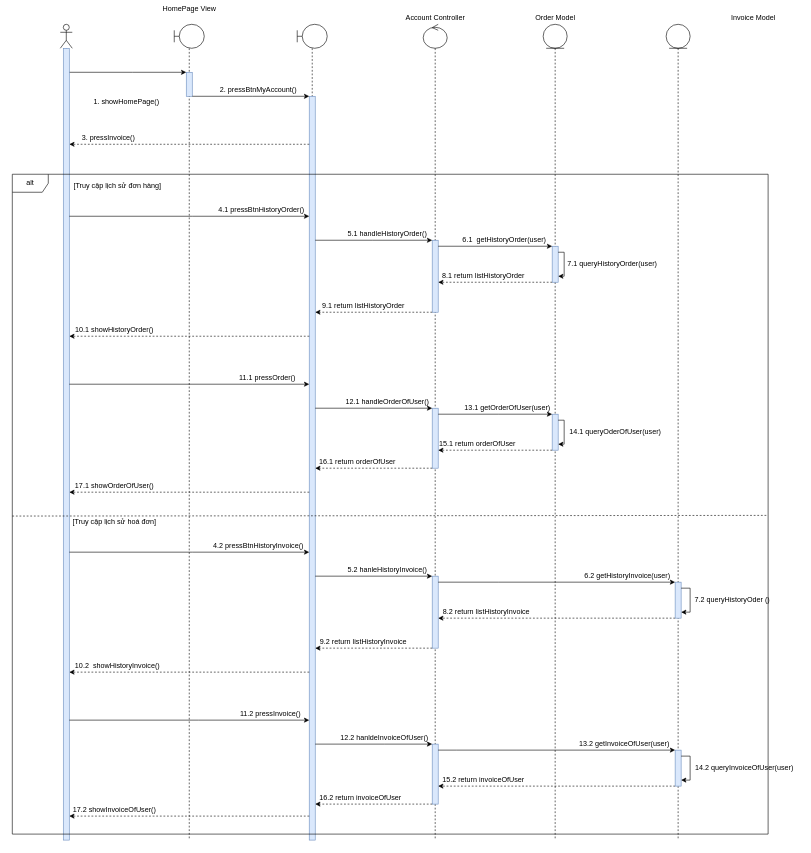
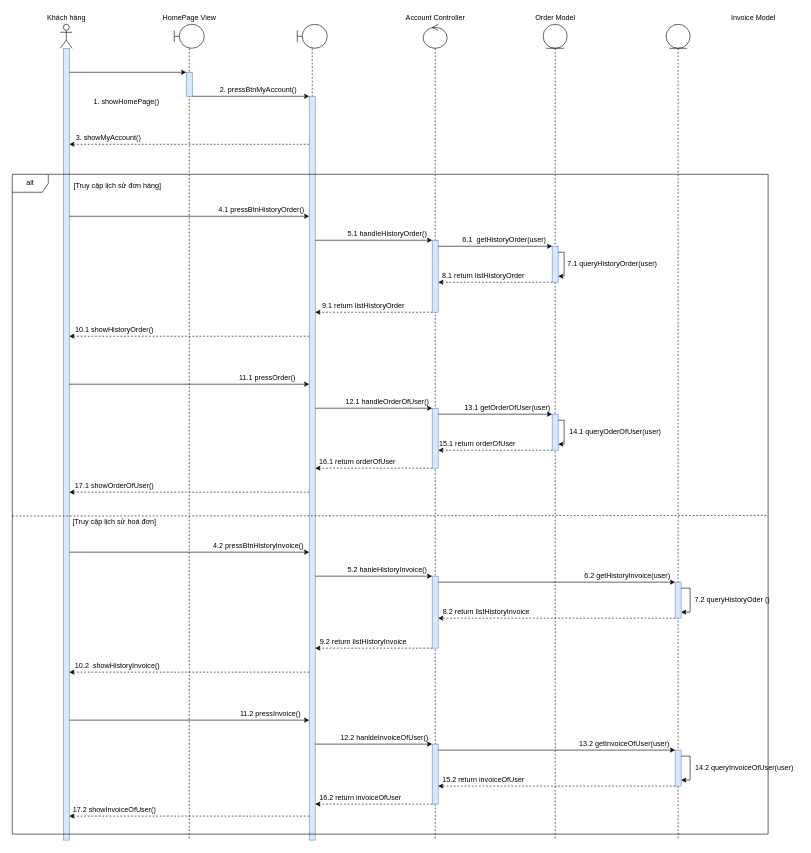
(189, 9) -> (189, 18)
none -> (66, 18)
(109, 138) -> (109, 138)
